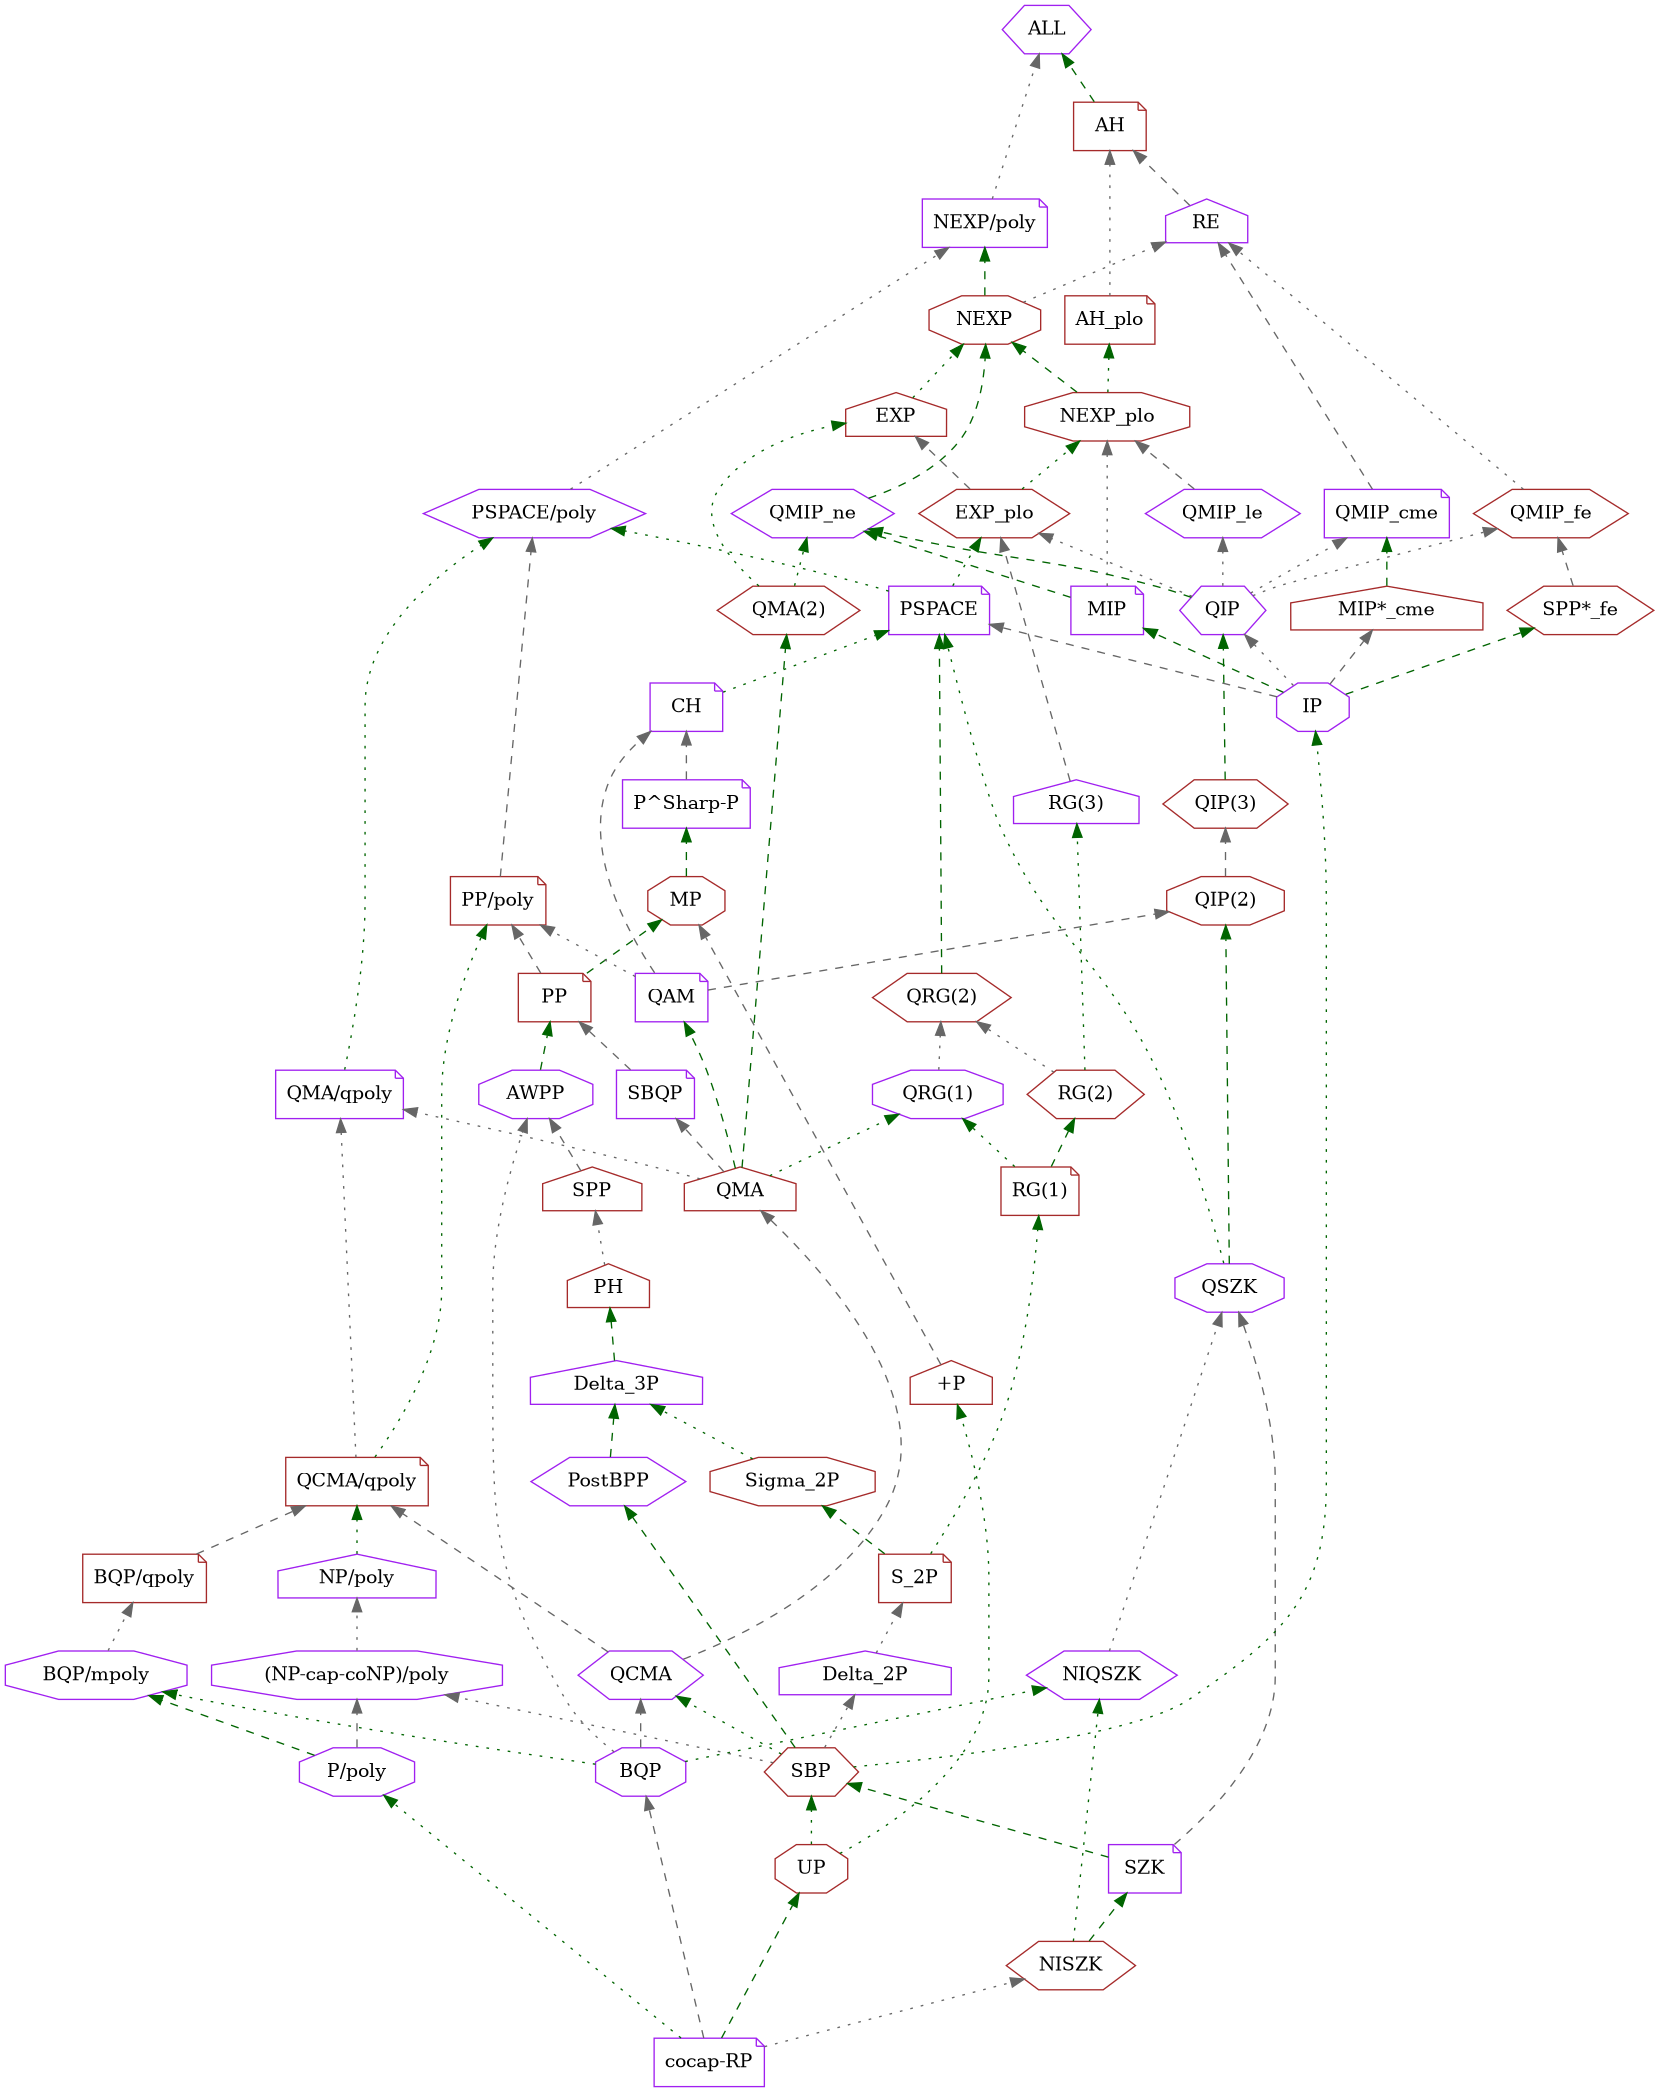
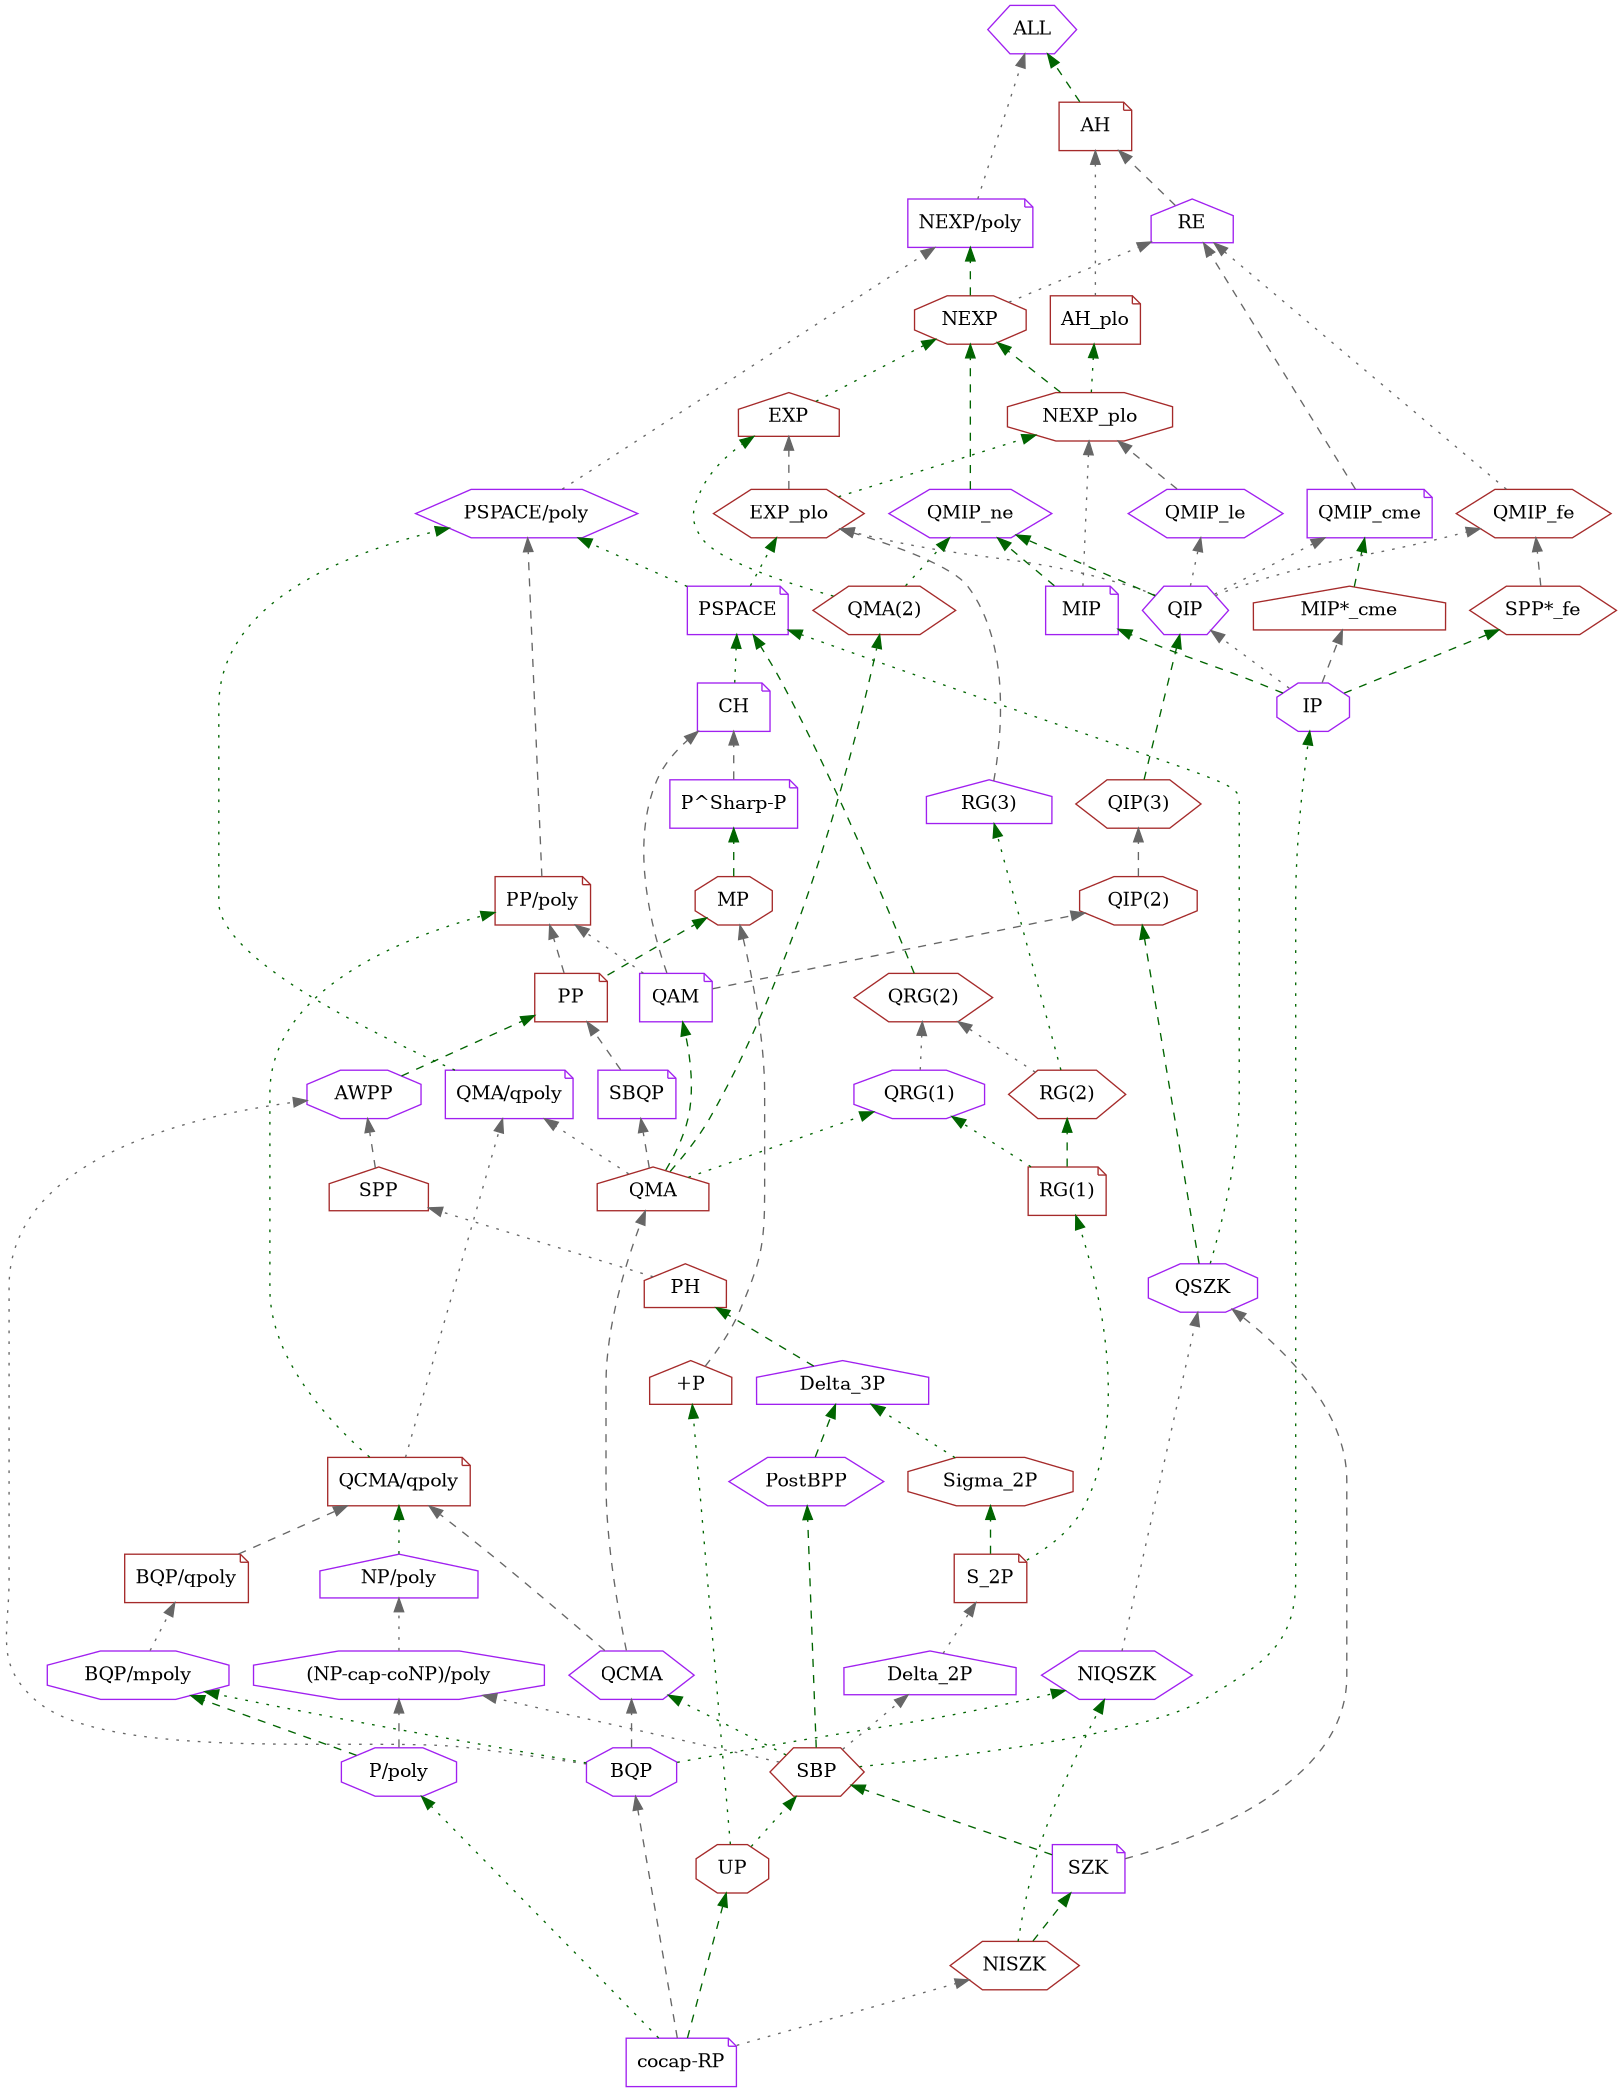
(1140, 662) -> none
